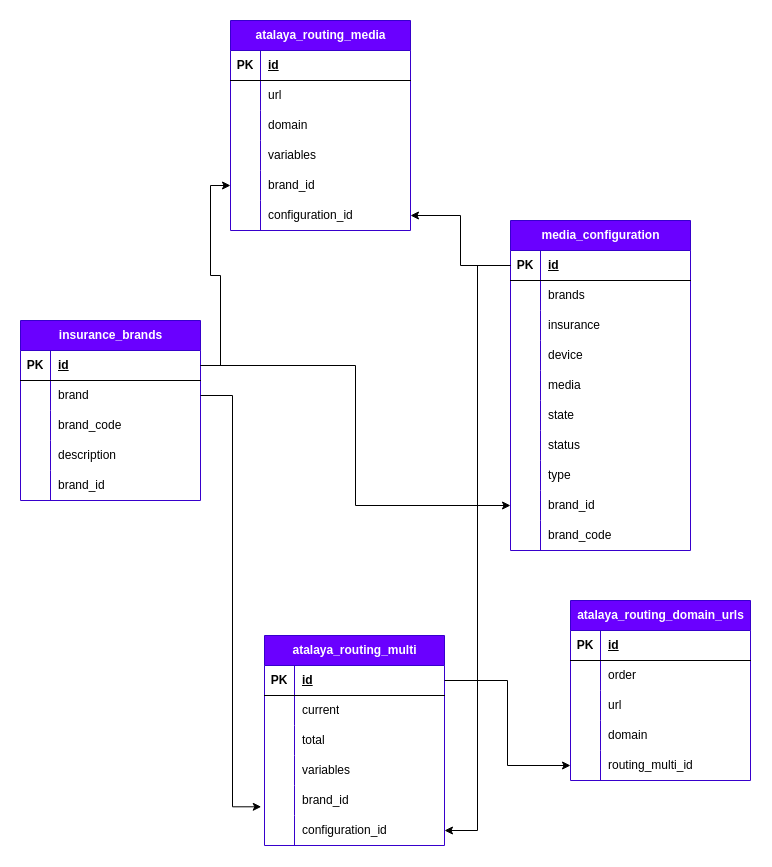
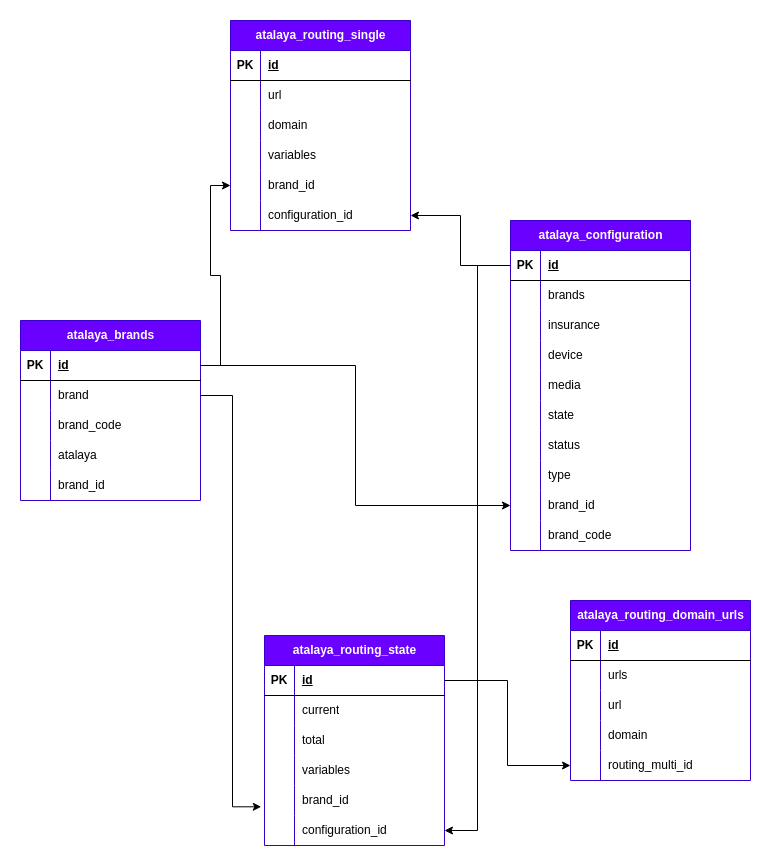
(321, 36) -> (321, 36)
(601, 236) -> (601, 236)
(111, 336) -> (111, 336)
(92, 456) -> (80, 456)
(355, 651) -> (355, 651)
(625, 676) -> (620, 676)
